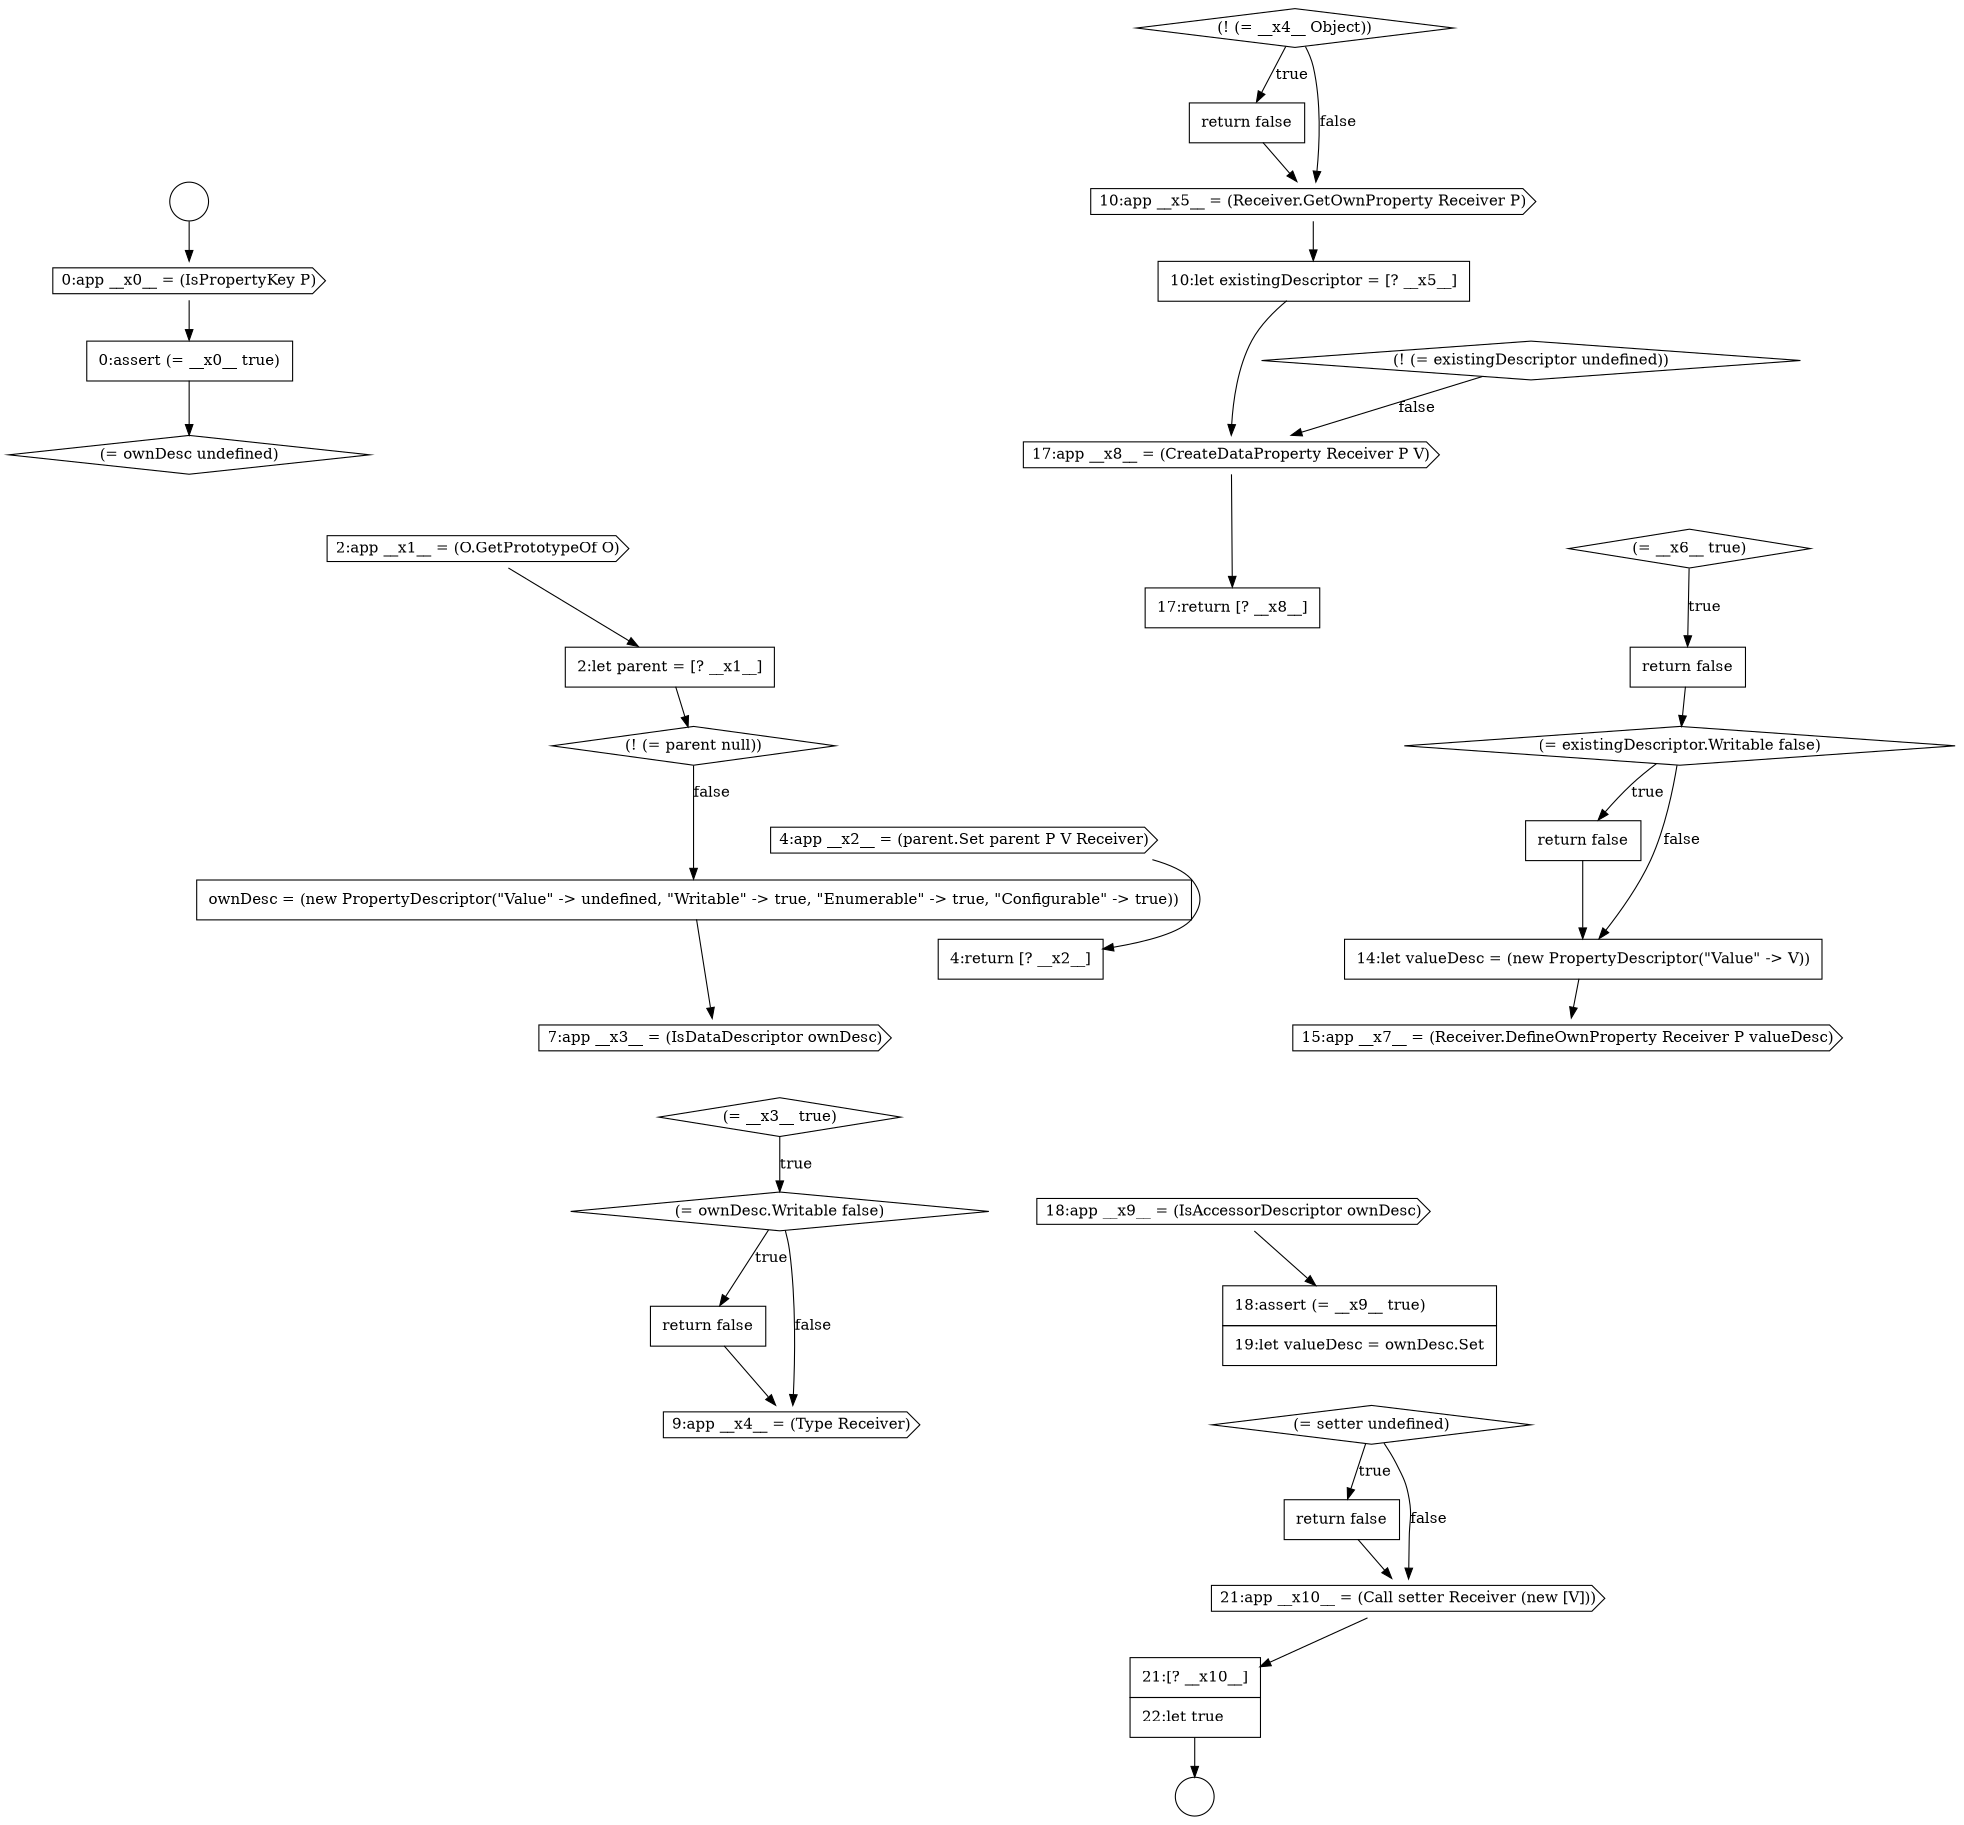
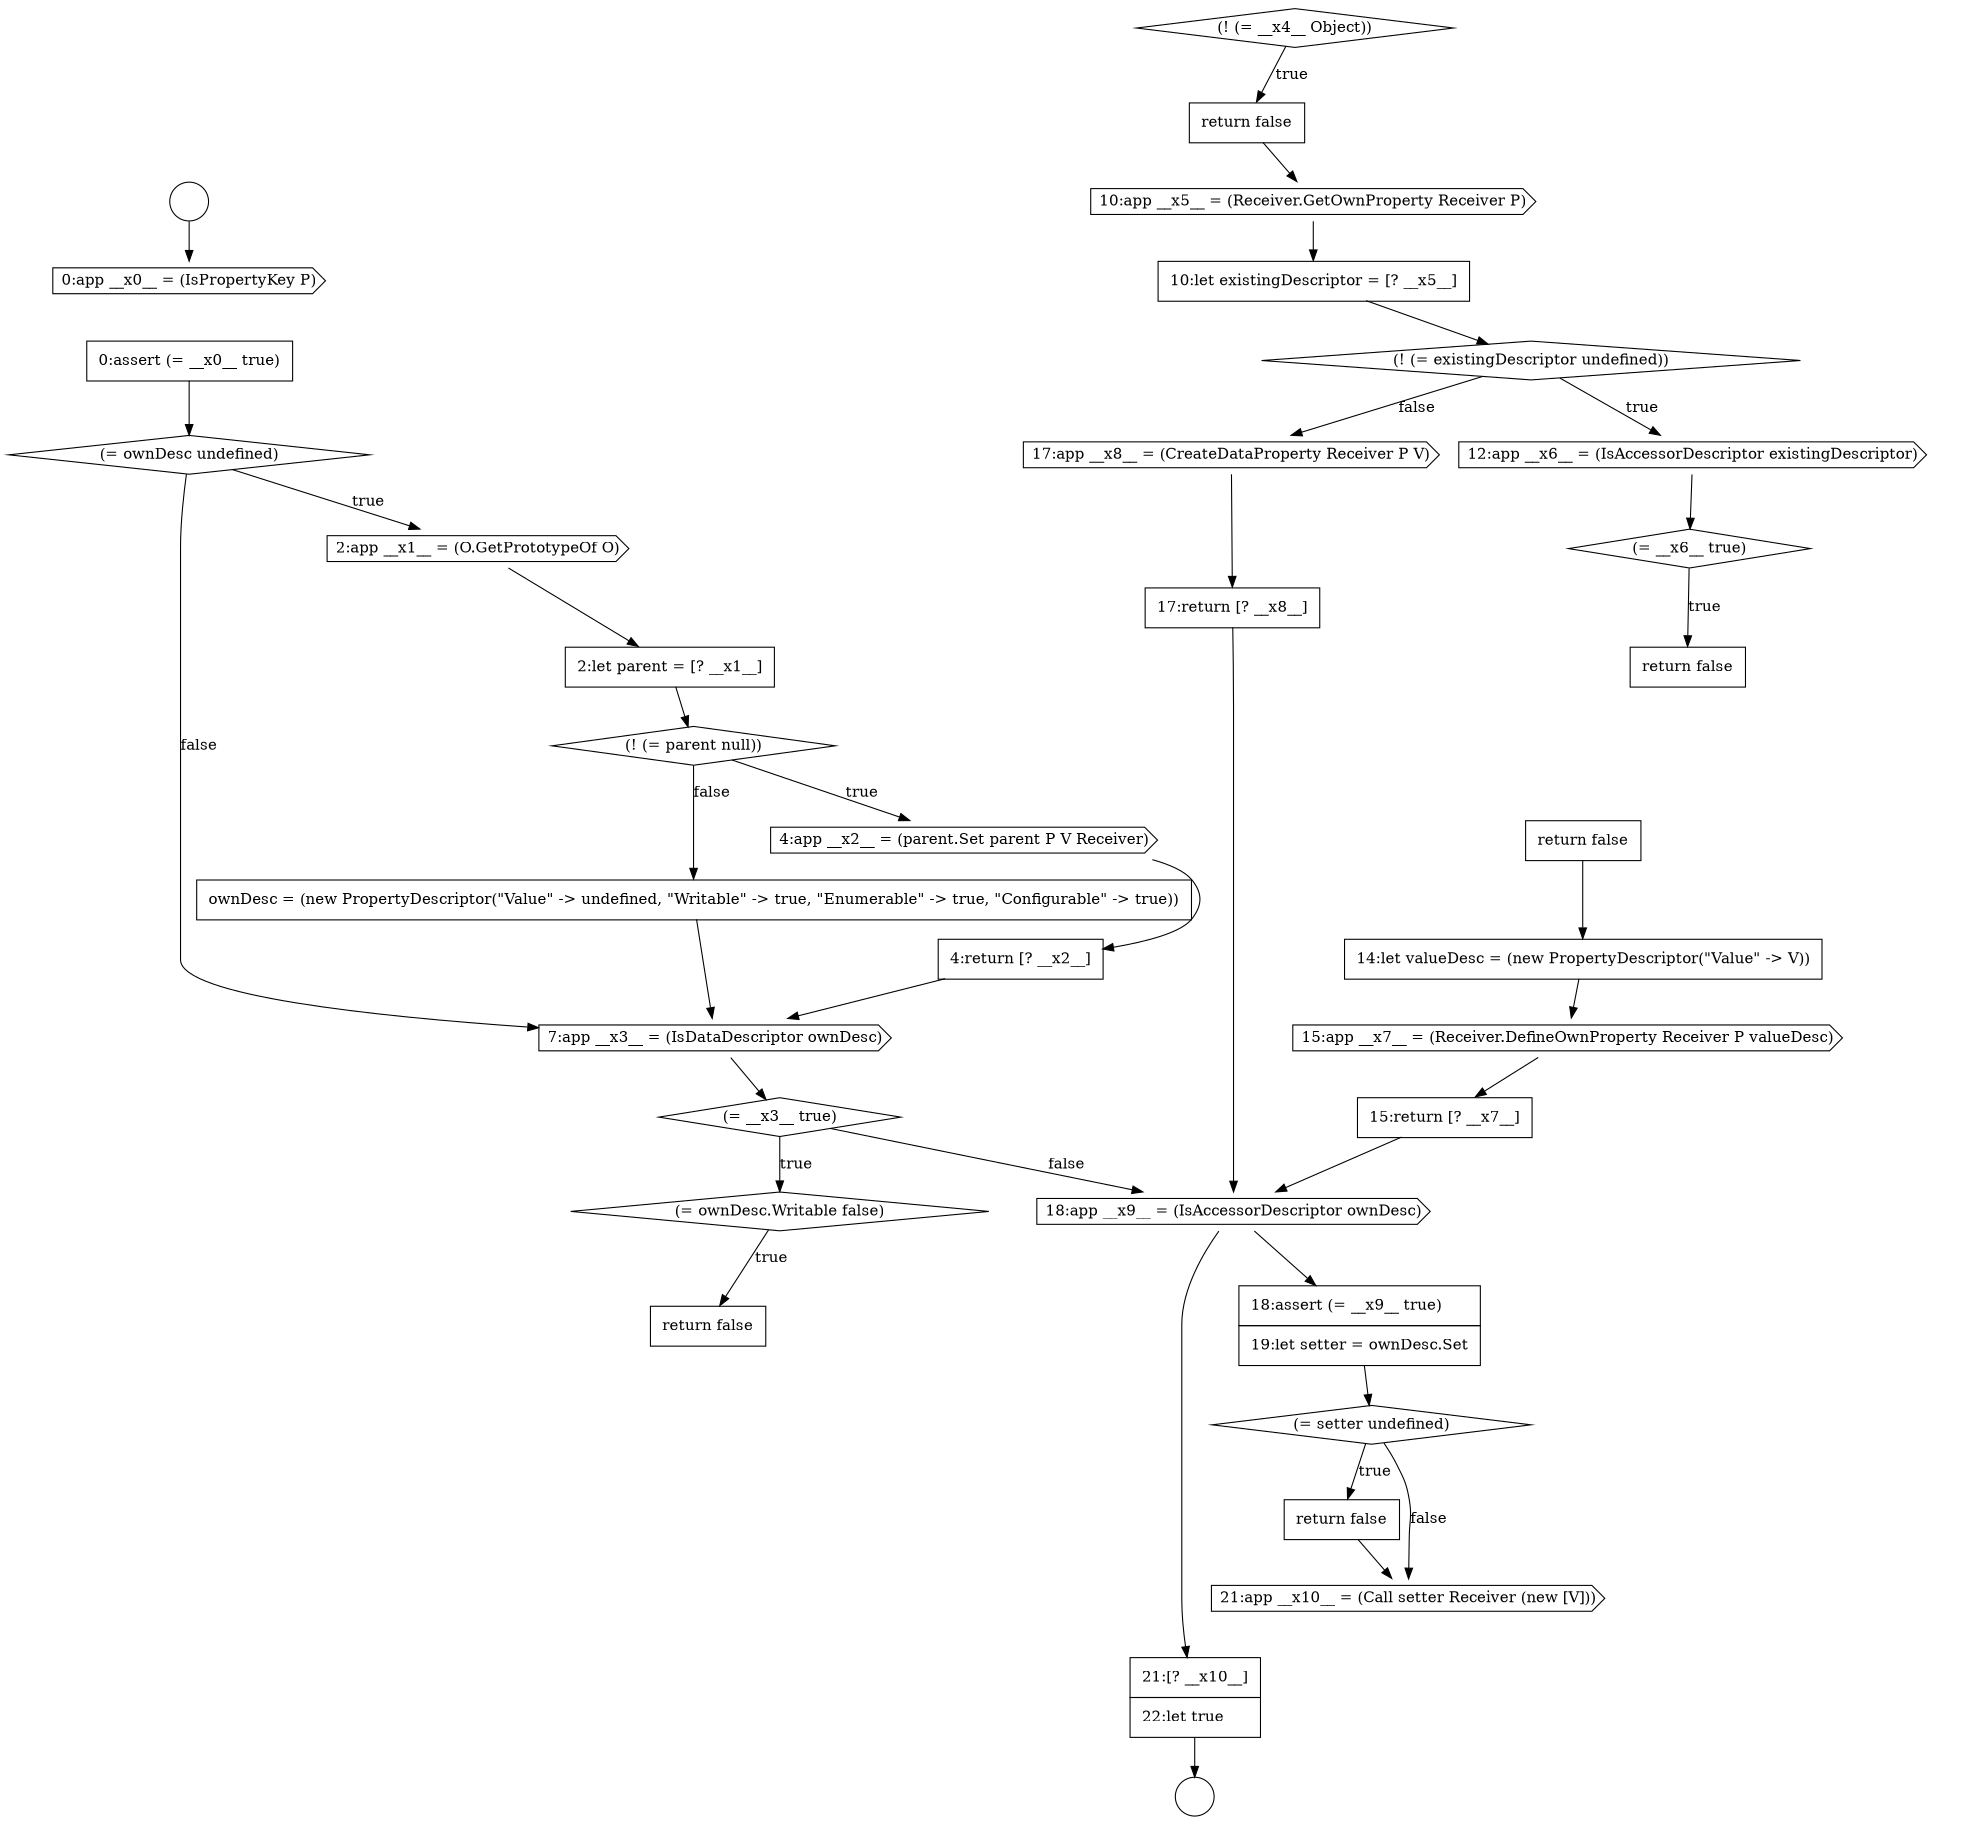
(1319, 108) -> none
(189, 315) -> none
(1245, 356) -> (1422, 321)
none -> (1693, 455)
none -> (321, 498)
(1680, 746) -> none
none -> (816, 789)
none -> (181, 897)
none -> (1234, 904)
none -> (872, 997)
none -> (745, 1074)
none -> (1445, 1117)
none -> (981, 1159)
(1360, 1345) -> (1360, 1345)
none -> (1366, 1380)
(792, 1425) -> none
(1319, 1640) -> (1182, 1435)
